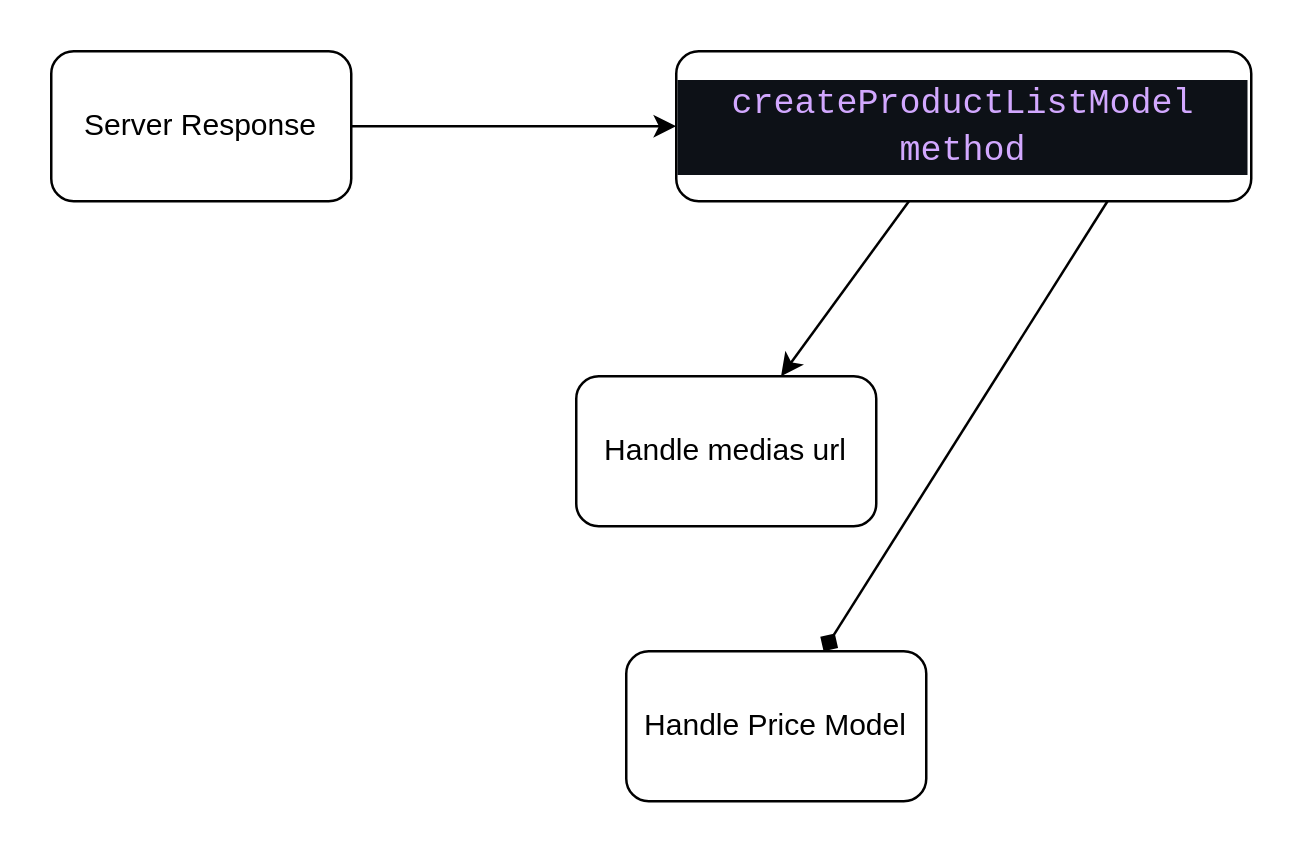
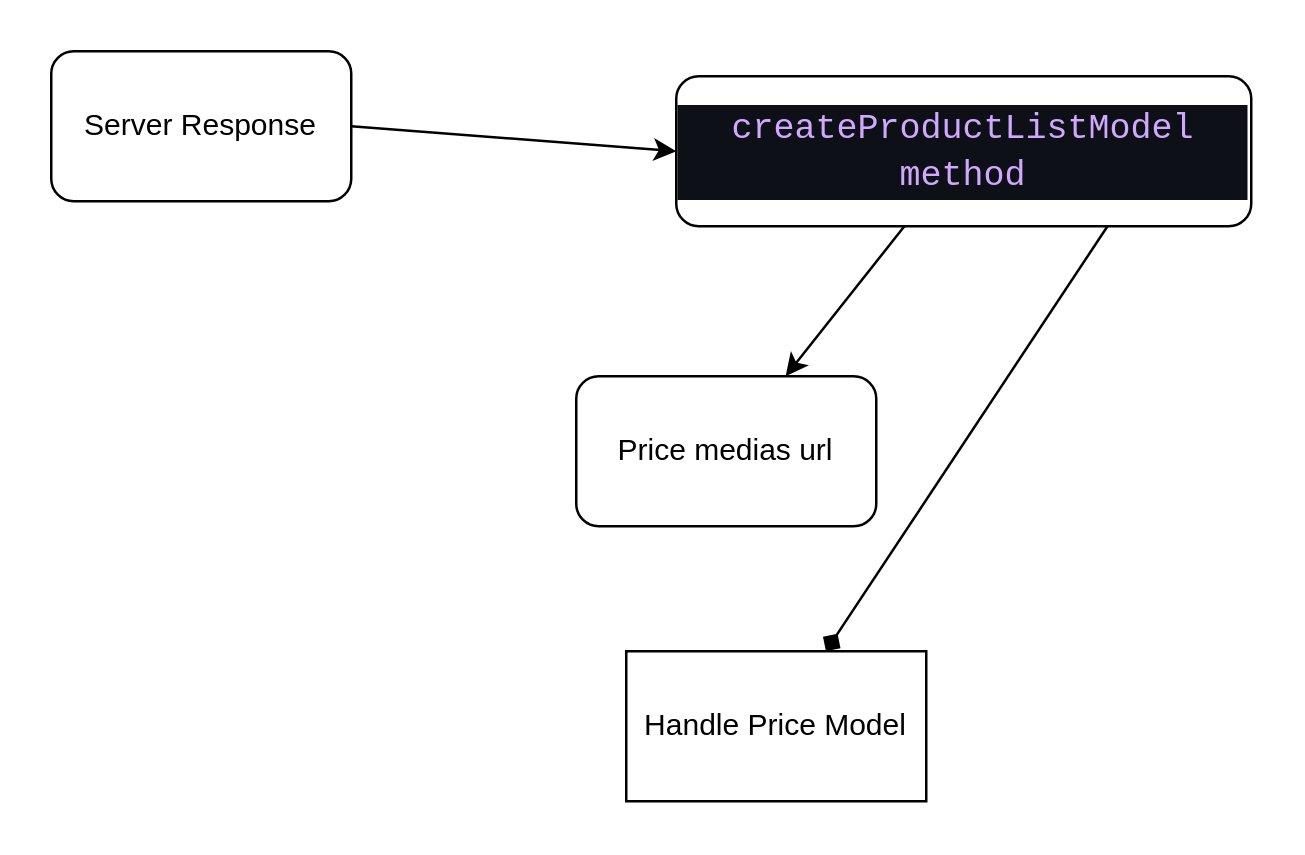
(964, 126) -> (964, 151)
(726, 451) -> (726, 451)
(776, 726) -> (776, 726)
